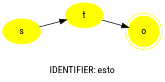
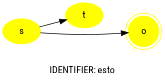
(112, 23) -> (81, 35)
